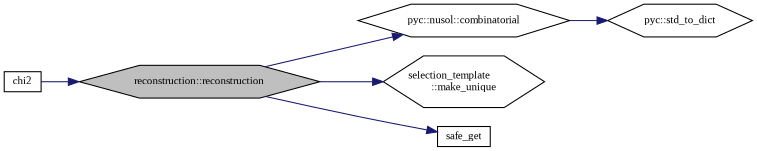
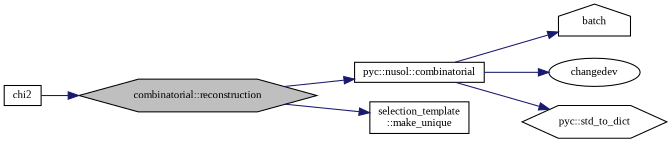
(464, 21) -> (419, 72)
none -> (594, 22)
none -> (594, 72)
(200, 82) -> (198, 96)
(464, 82) -> (419, 118)
(464, 137) -> none
